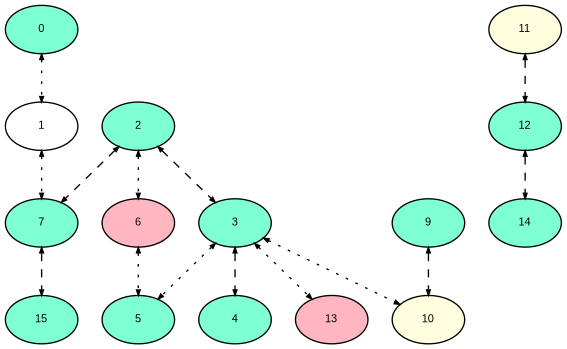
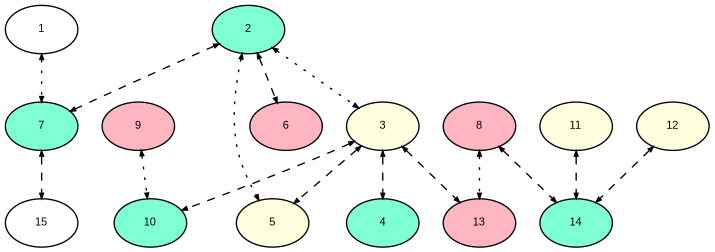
(42, 30) -> none
(525, 78) -> (576, 175)
none -> (479, 126)
(525, 126) -> (673, 126)
(186, 174) -> (316, 78)
(138, 175) -> (267, 78)
(235, 223) -> (383, 126)
(428, 223) -> (138, 126)
(138, 271) -> (235, 129)
(187, 271) -> (328, 175)
(283, 271) -> (431, 174)
(332, 271) -> (269, 177)
(428, 271) -> (144, 174)
(42, 320) -> (42, 223)
(138, 320) -> (273, 223)
(428, 320) -> (150, 223)
